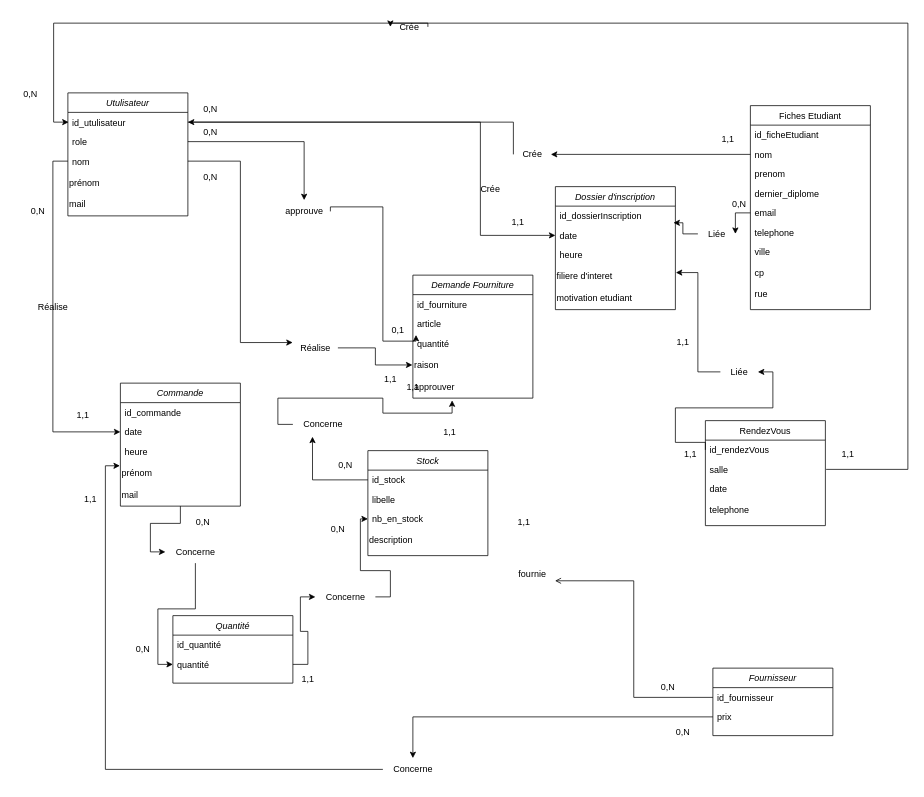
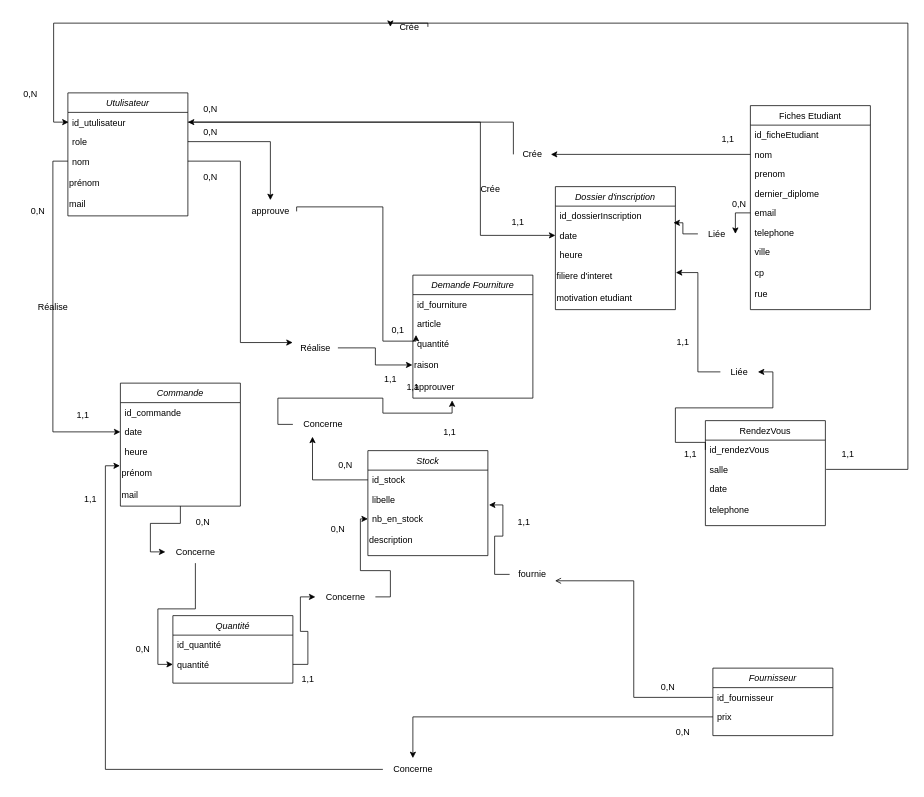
(304, 211) -> (270, 211)
none -> (495, 557)
